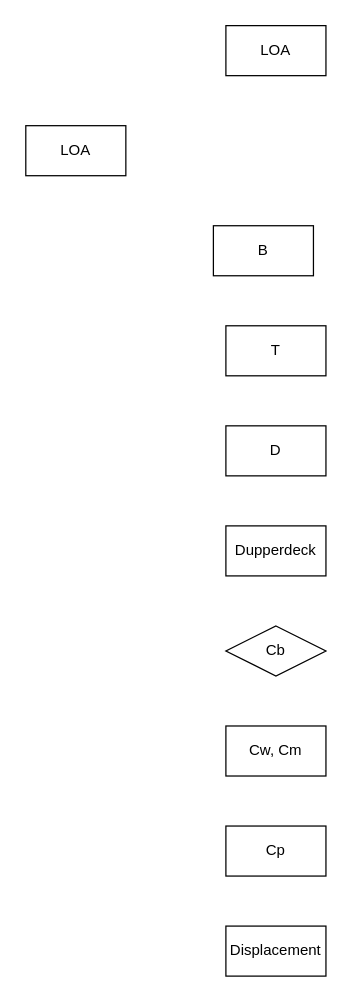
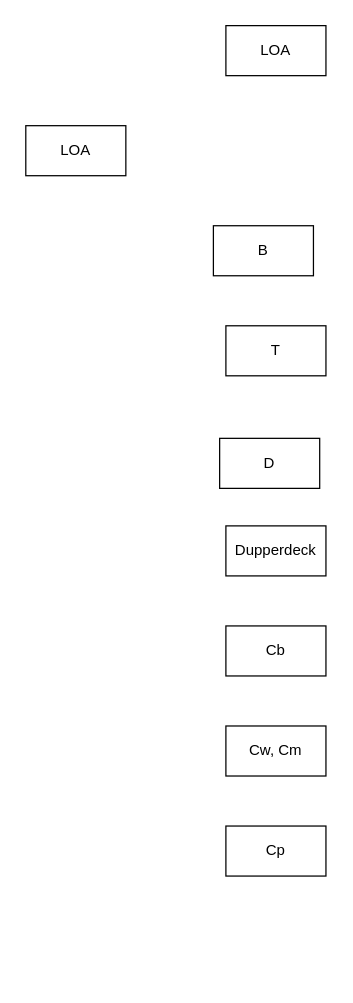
(276, 451) -> (269, 463)
(276, 651) -> (276, 651)
(276, 951) -> none
